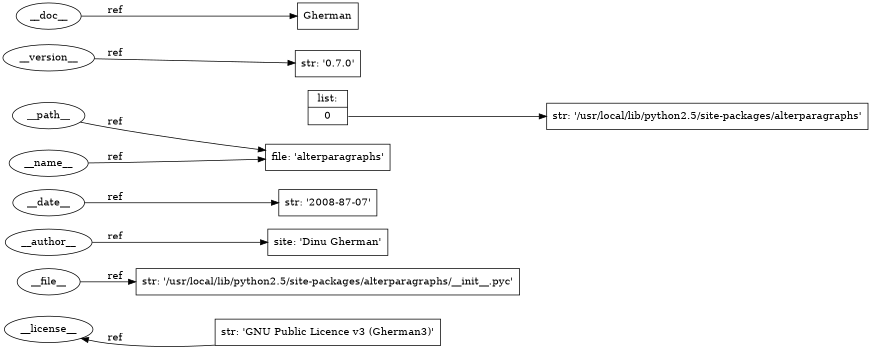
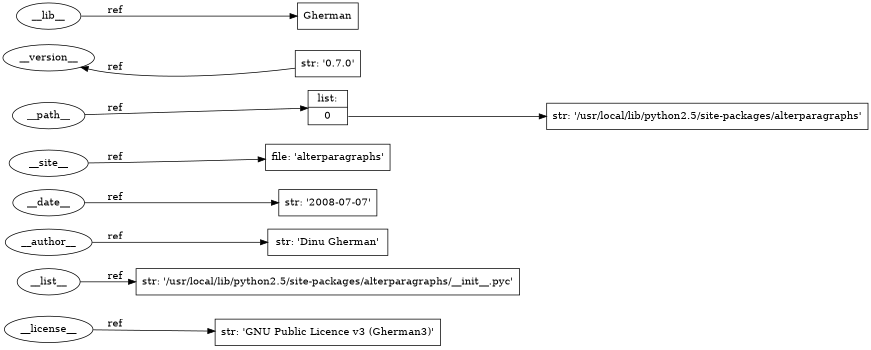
(49, 16) -> (49, 16)
(191, 61) -> (192, 76)
(169, 137) -> (193, 111)
(49, 163) -> (49, 163)
(328, 203) -> (328, 203)
(328, 242) -> (328, 242)
(49, 282) -> (49, 282)
(151, 346) -> (150, 330)
